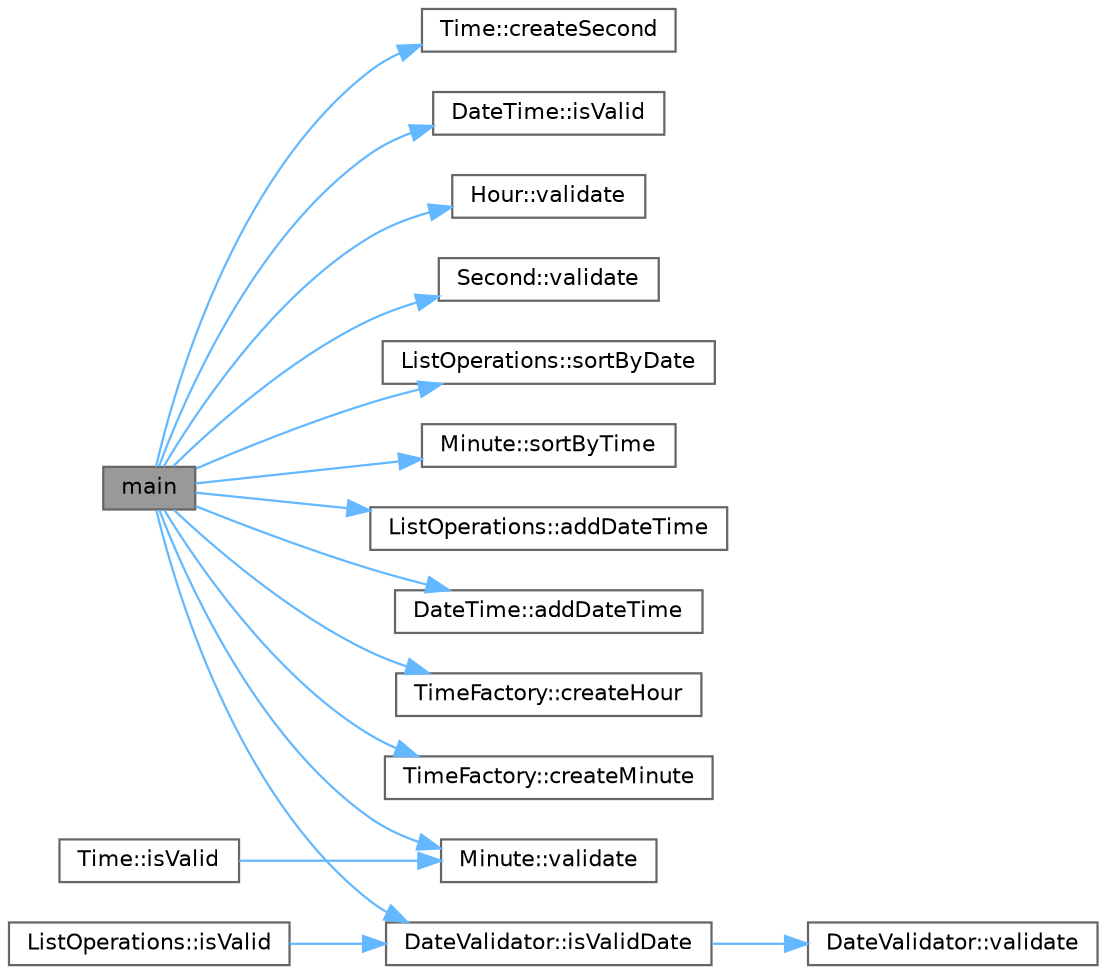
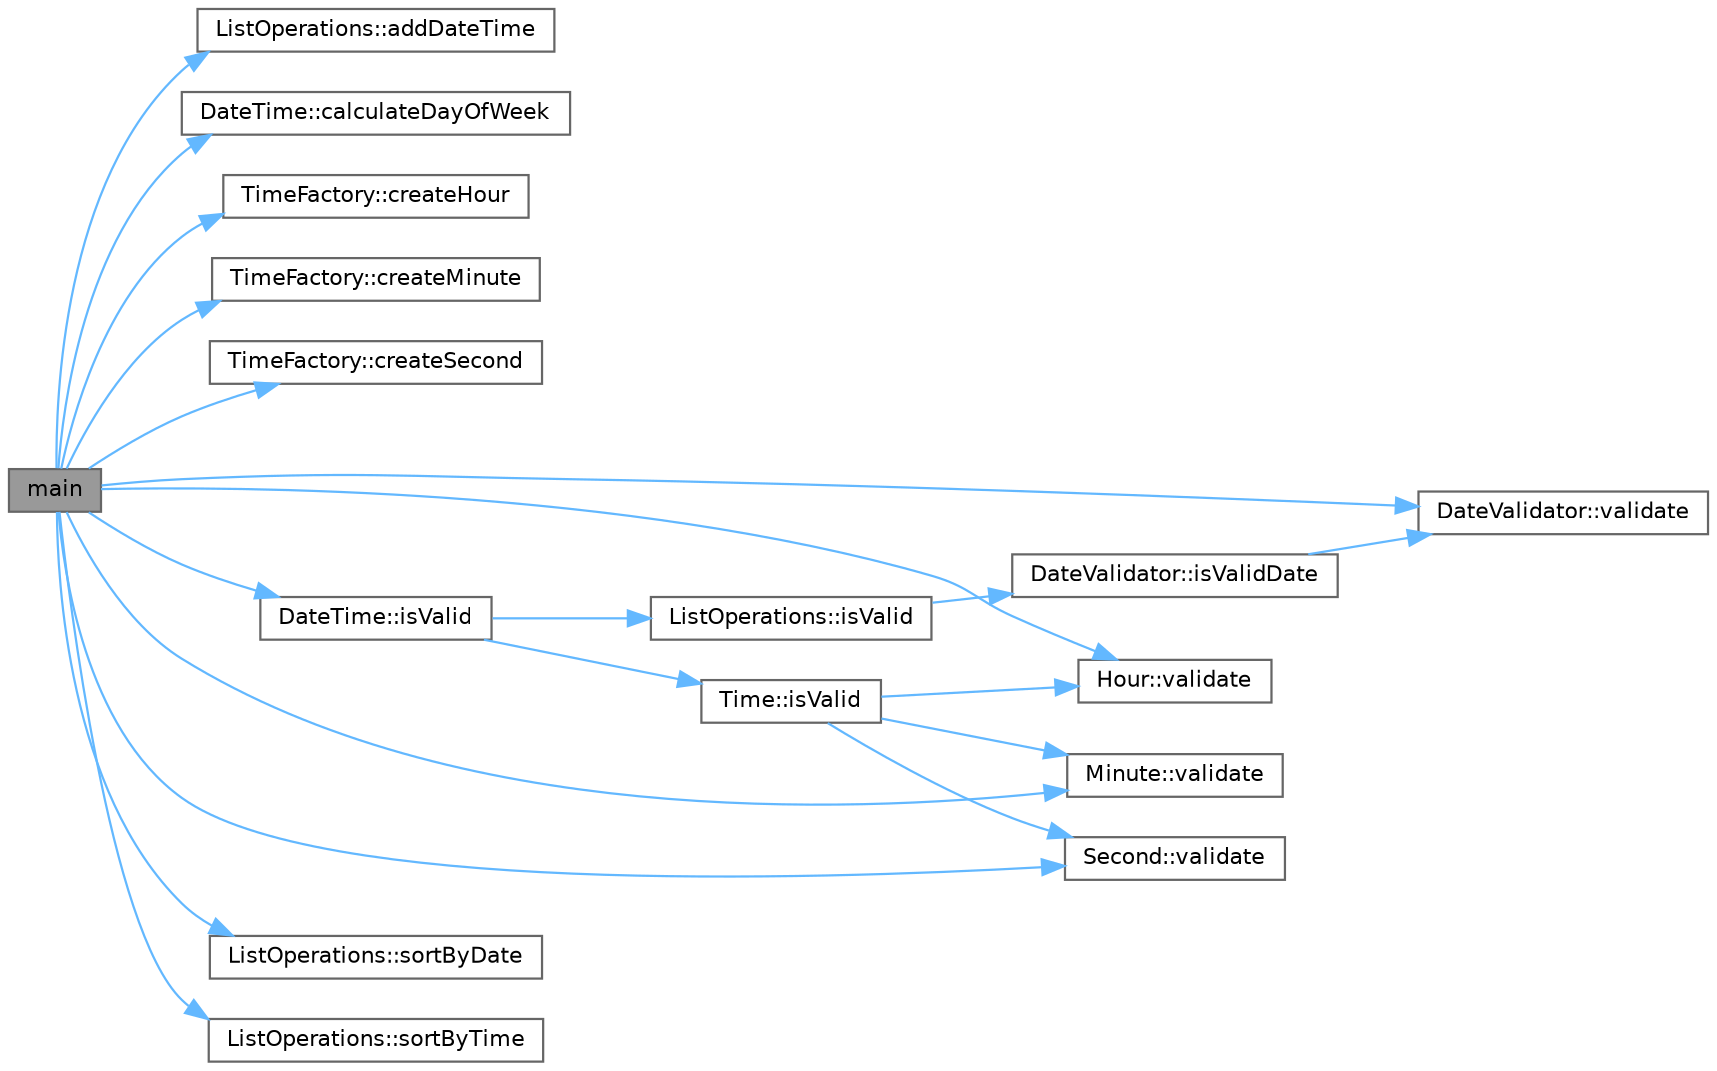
(549, 30) -> (376, 362)
(549, 446) -> (376, 1040)
(549, 612) -> (376, 113)
none -> (560, 618)
none -> (581, 659)
none -> (968, 692)
(238, 732) -> (749, 483)
none -> (935, 783)
